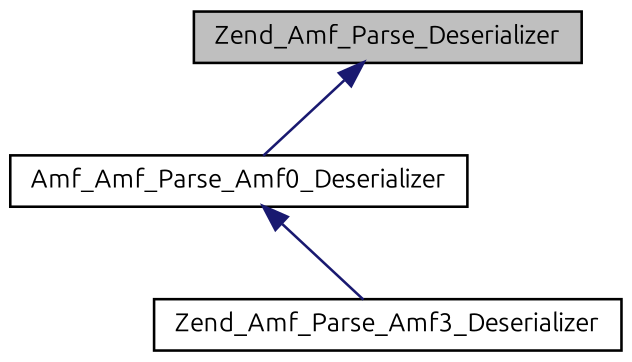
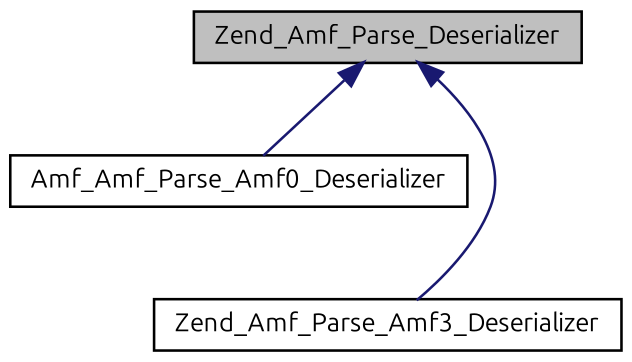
(323, 262) -> (494, 194)
